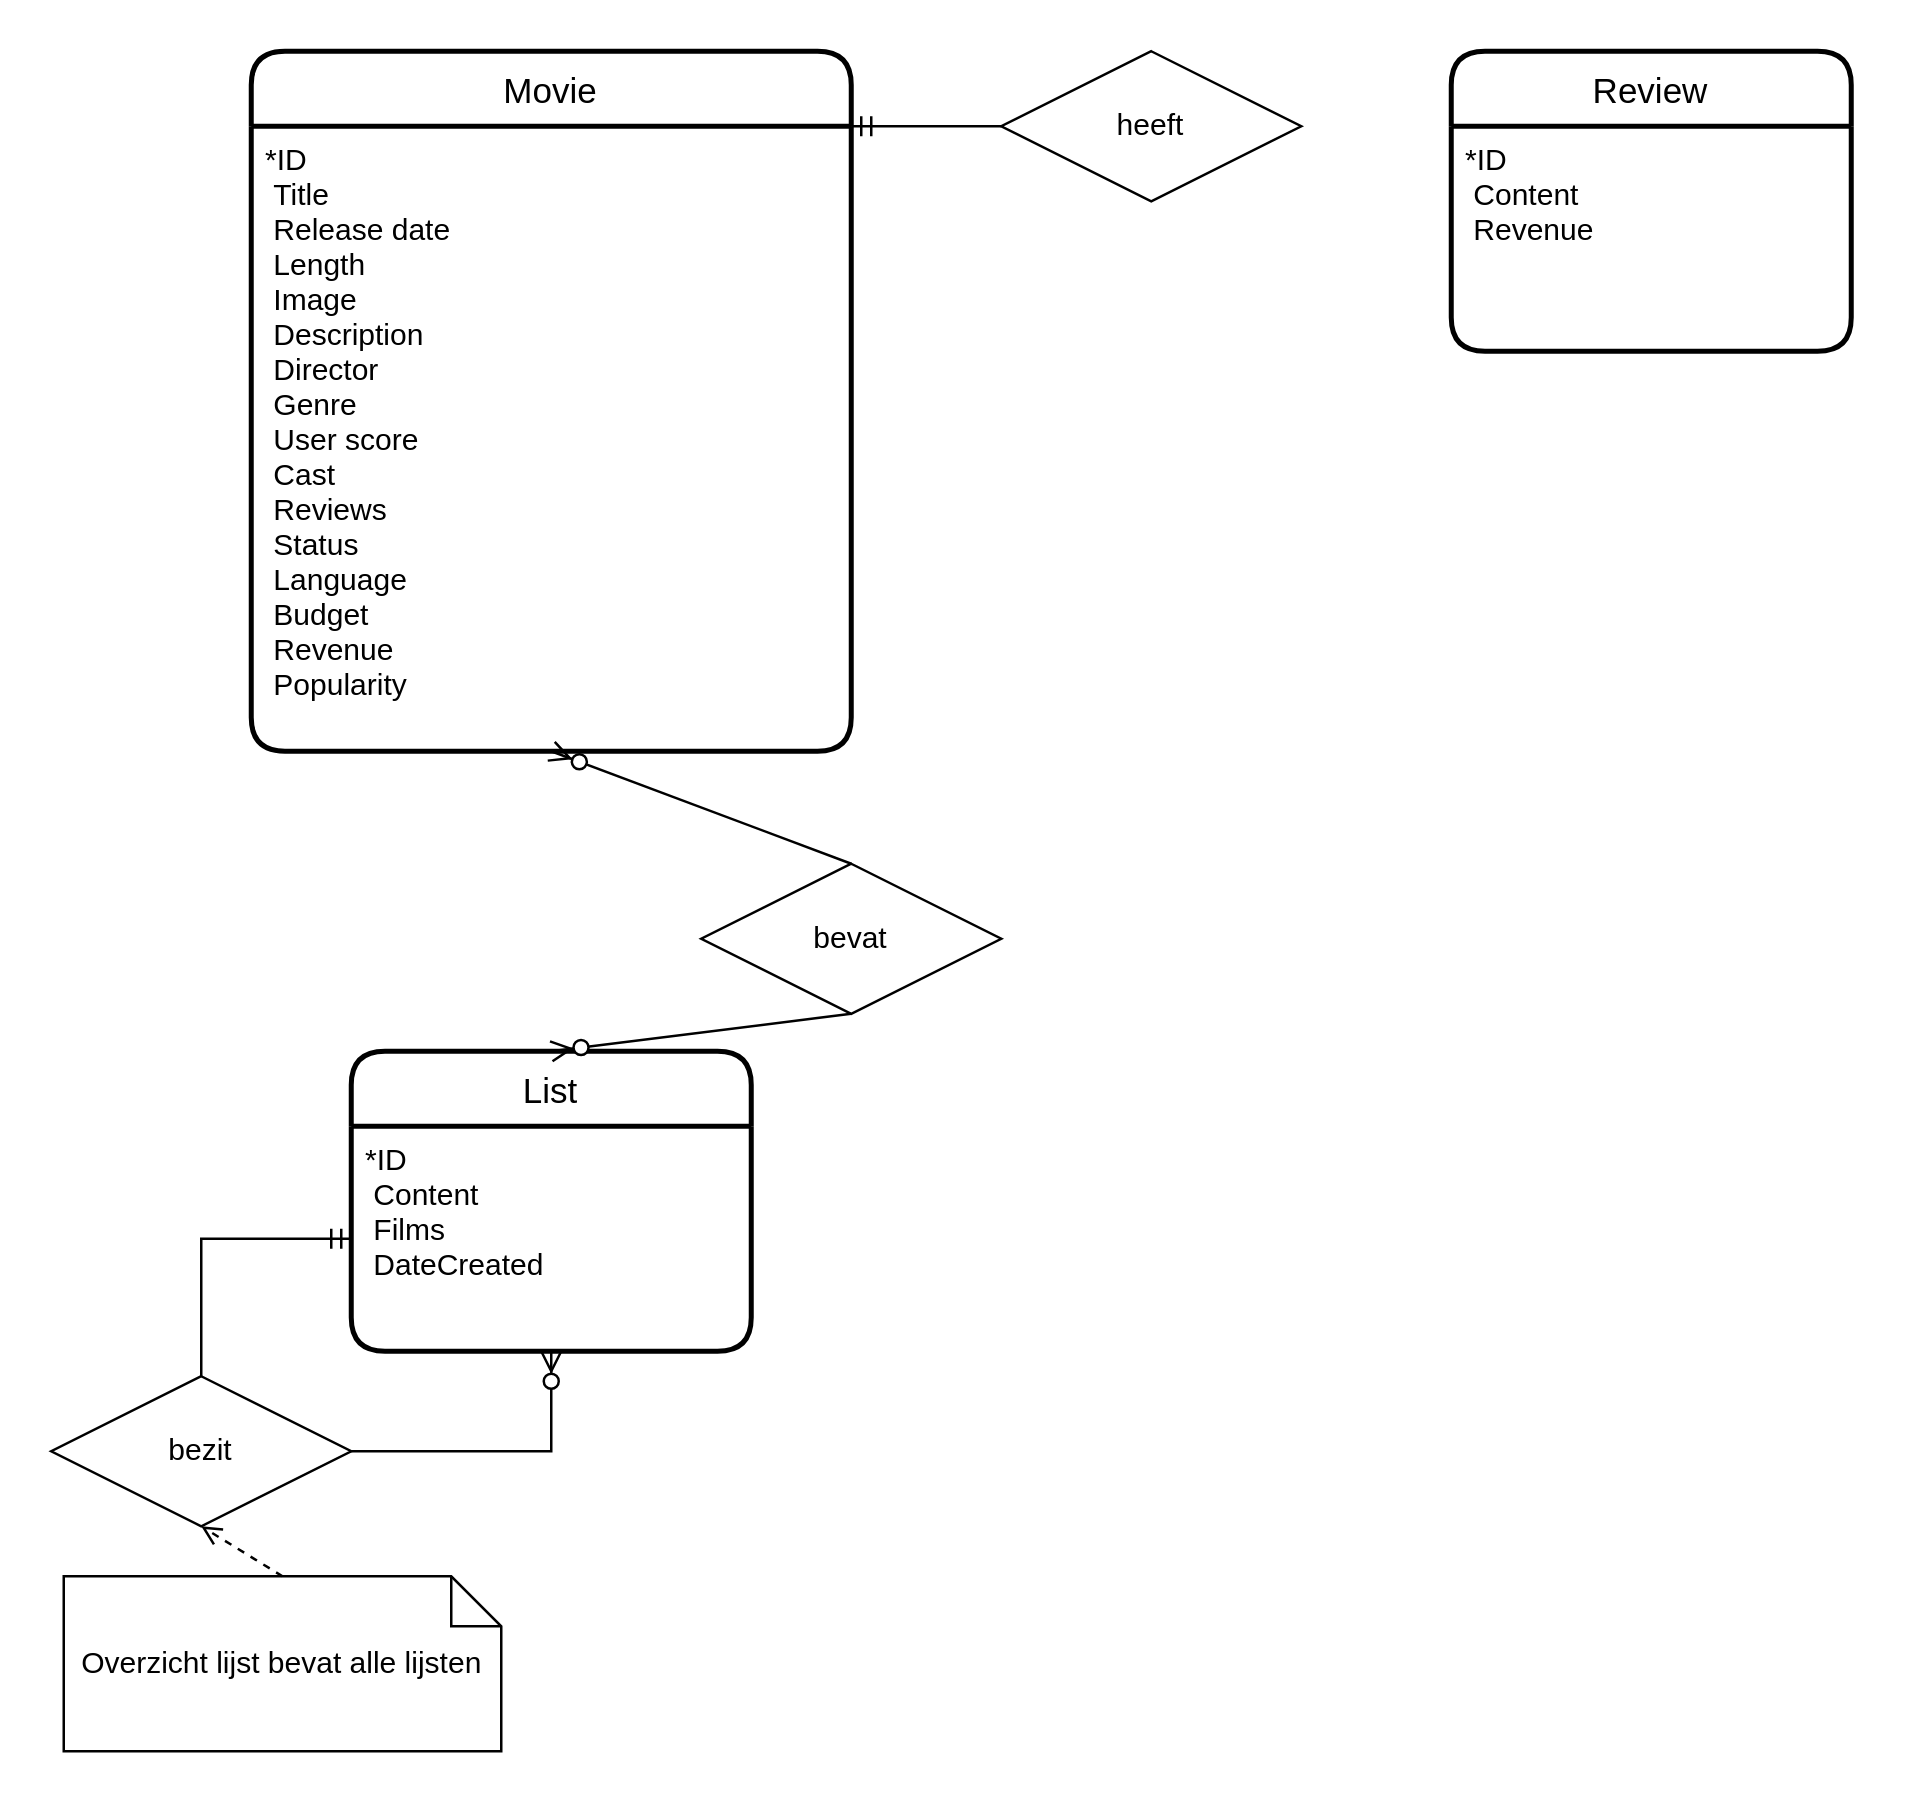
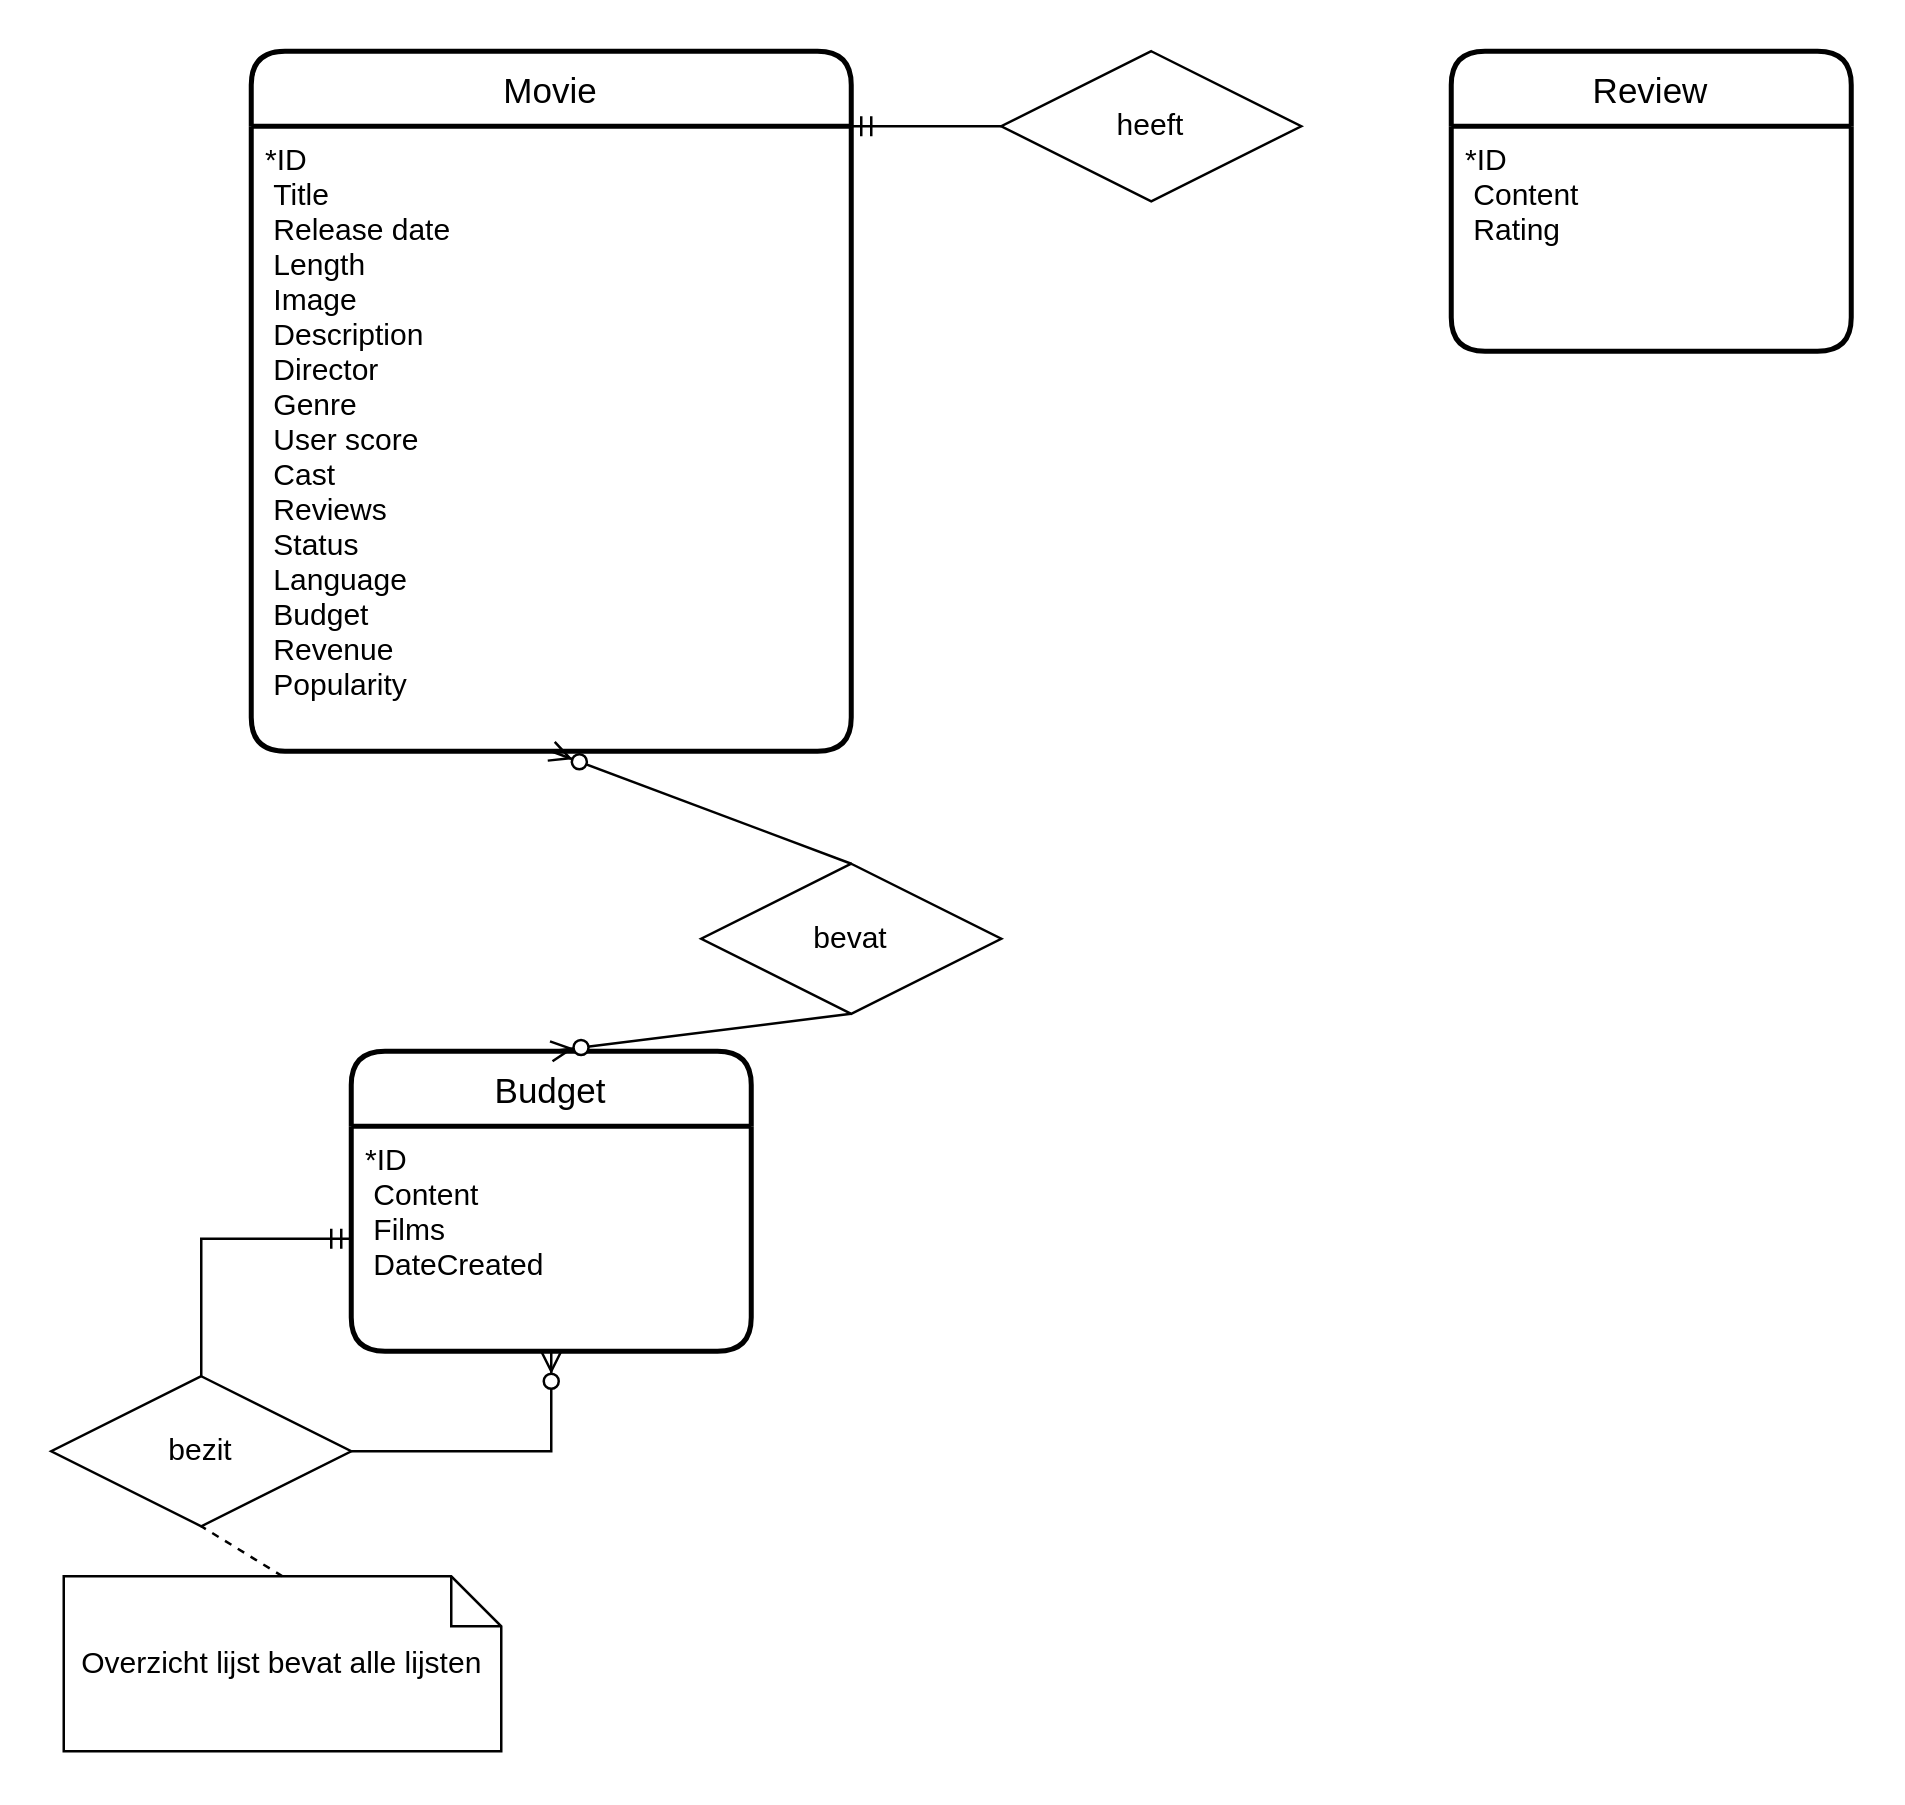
(1490, 160) -> (1490, 160)
(550, 1091) -> (550, 1091)
(209, 1531) -> (206, 1529)
